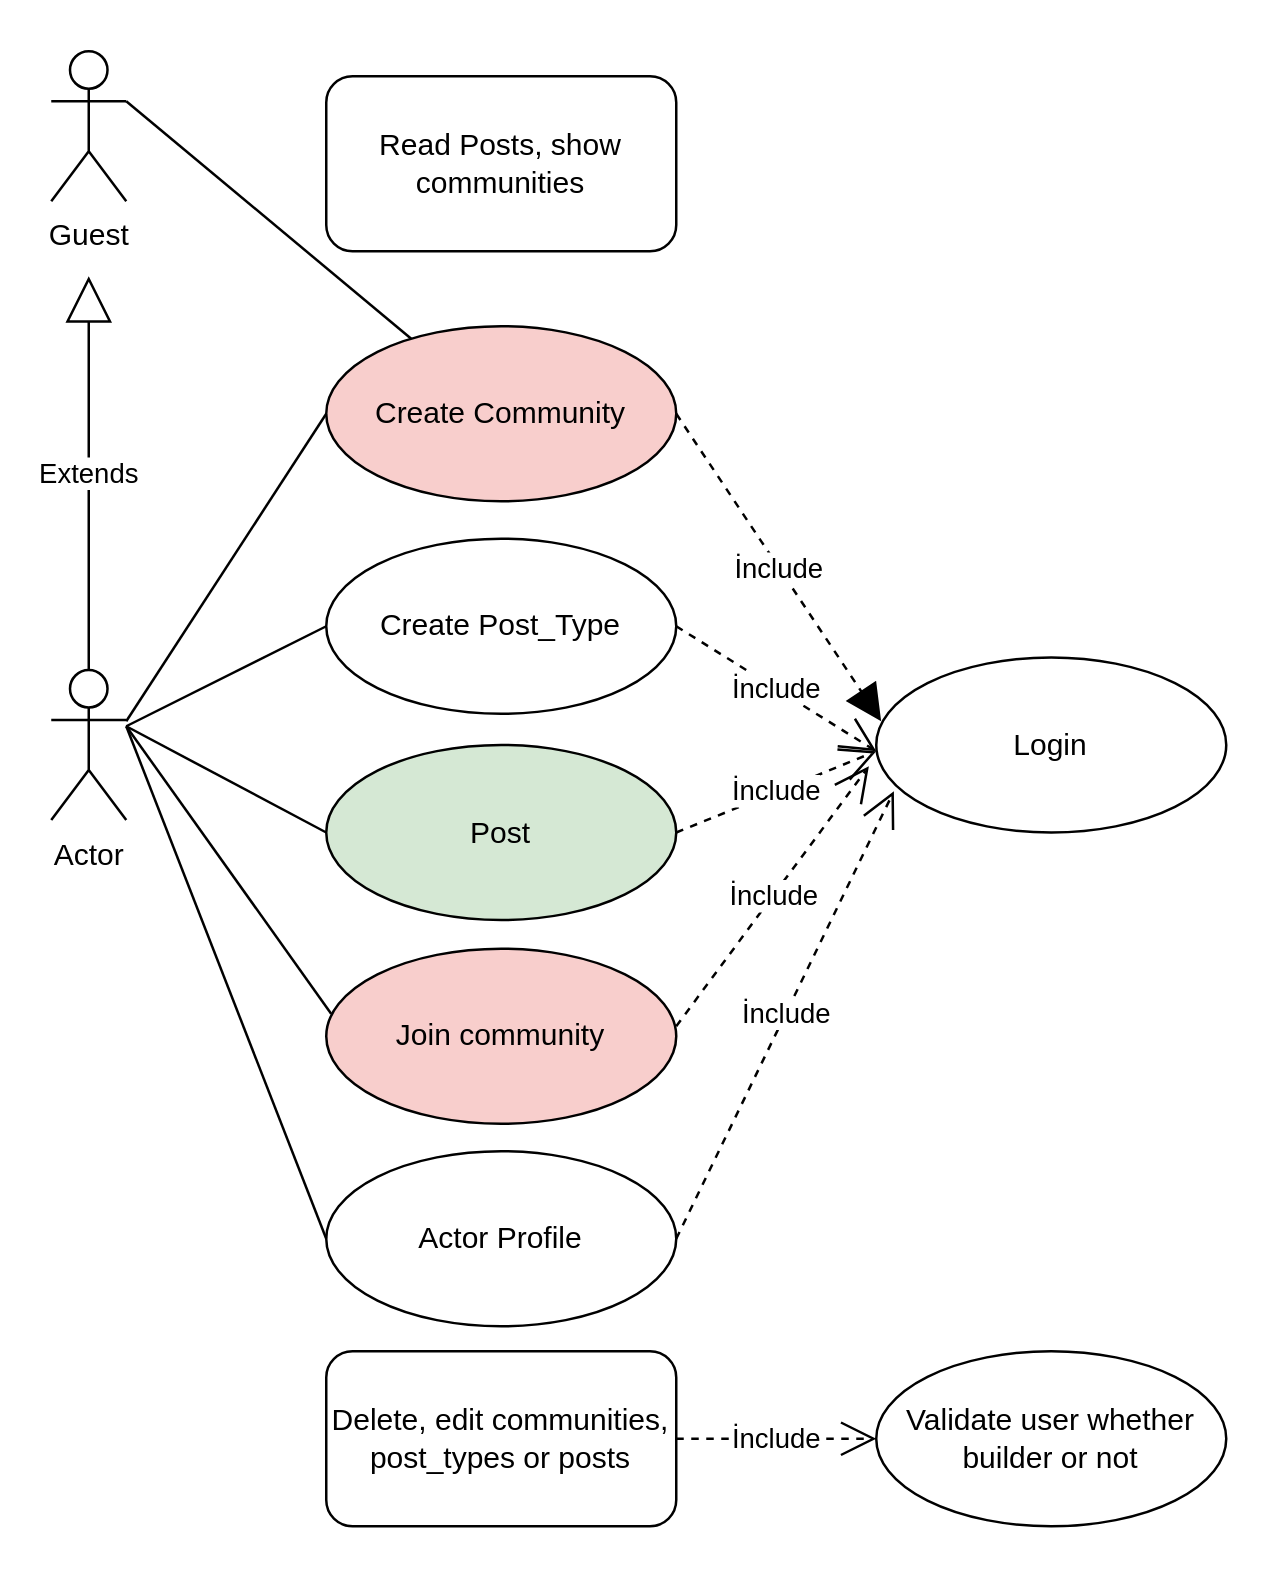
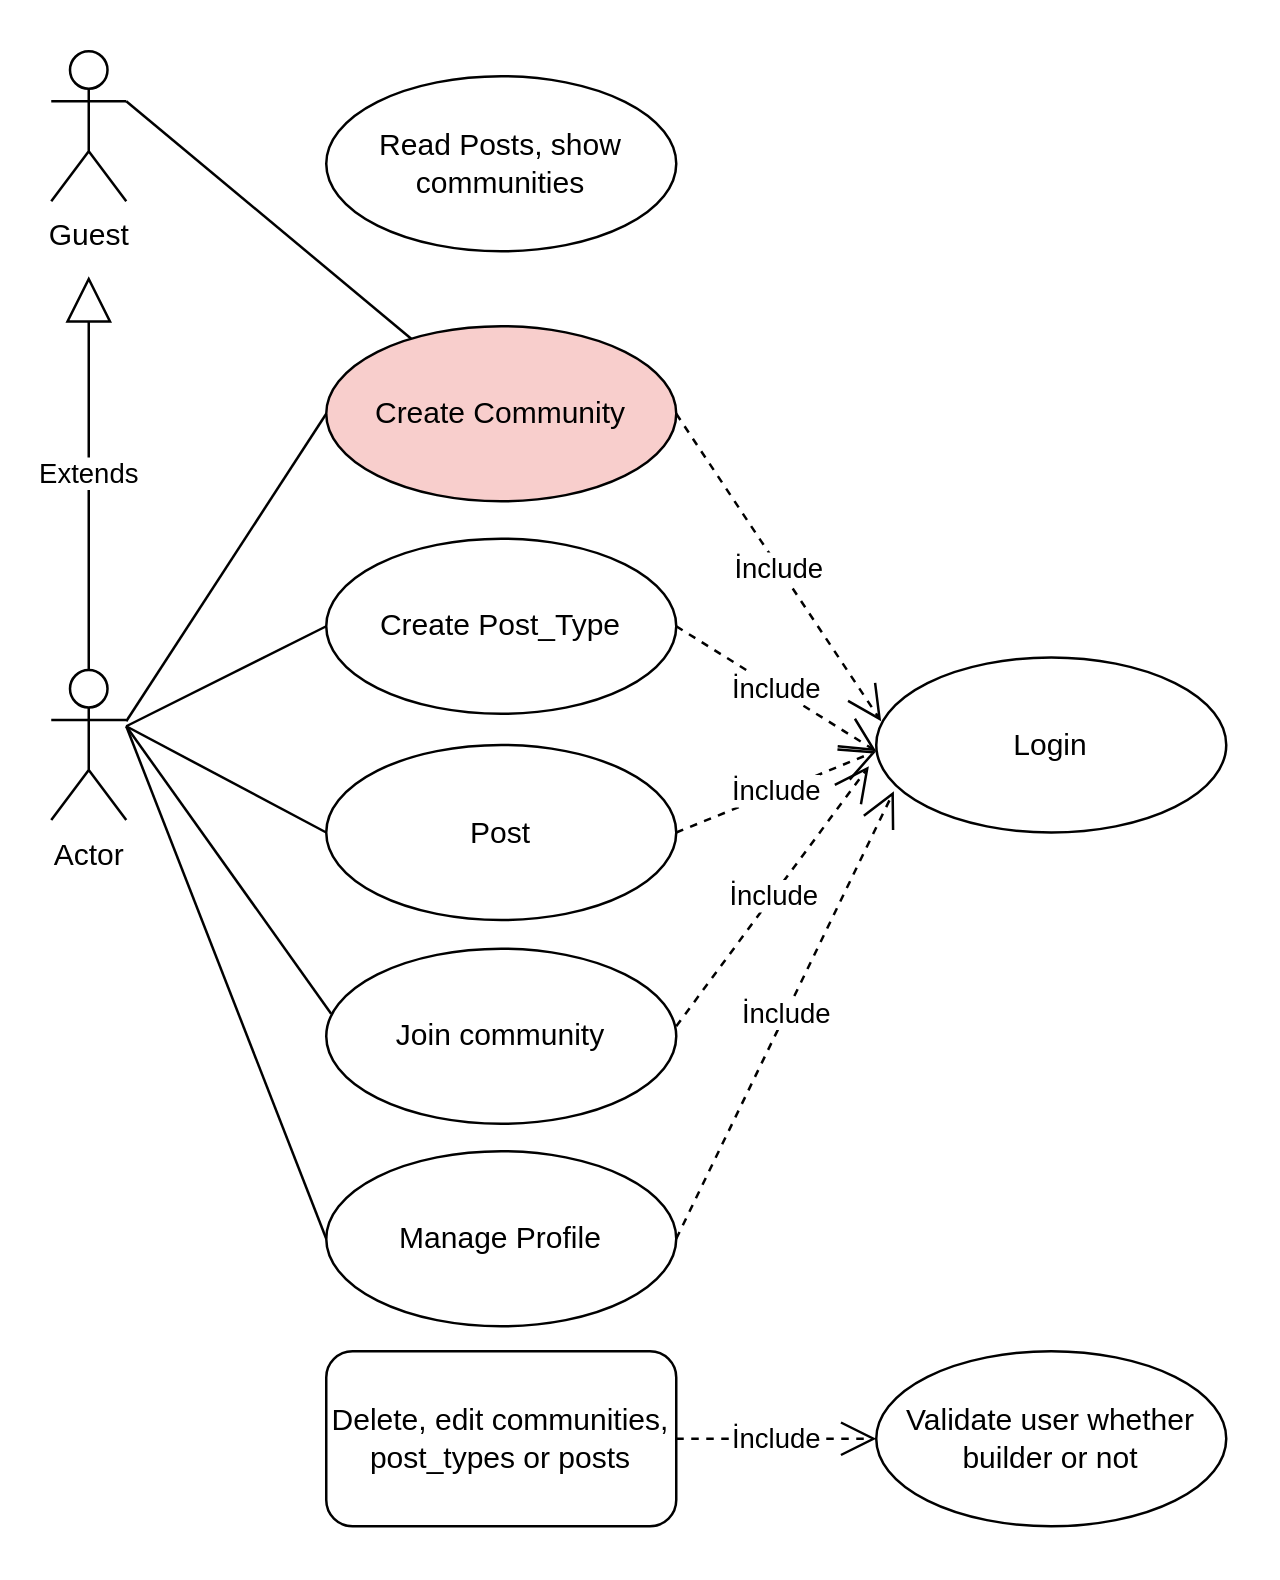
(501, 164) -> (501, 164)
(860, 690) -> (868, 702)
(501, 833) -> (501, 833)
(501, 1036) -> (501, 1036)
(501, 1239) -> (501, 1239)
